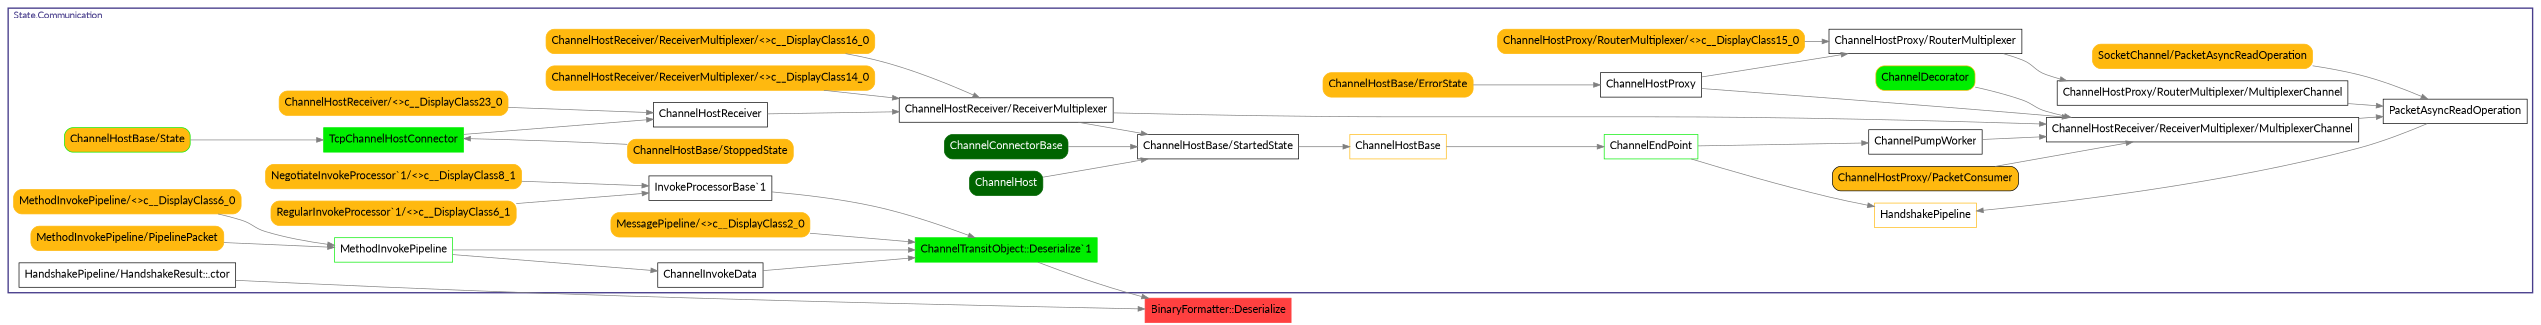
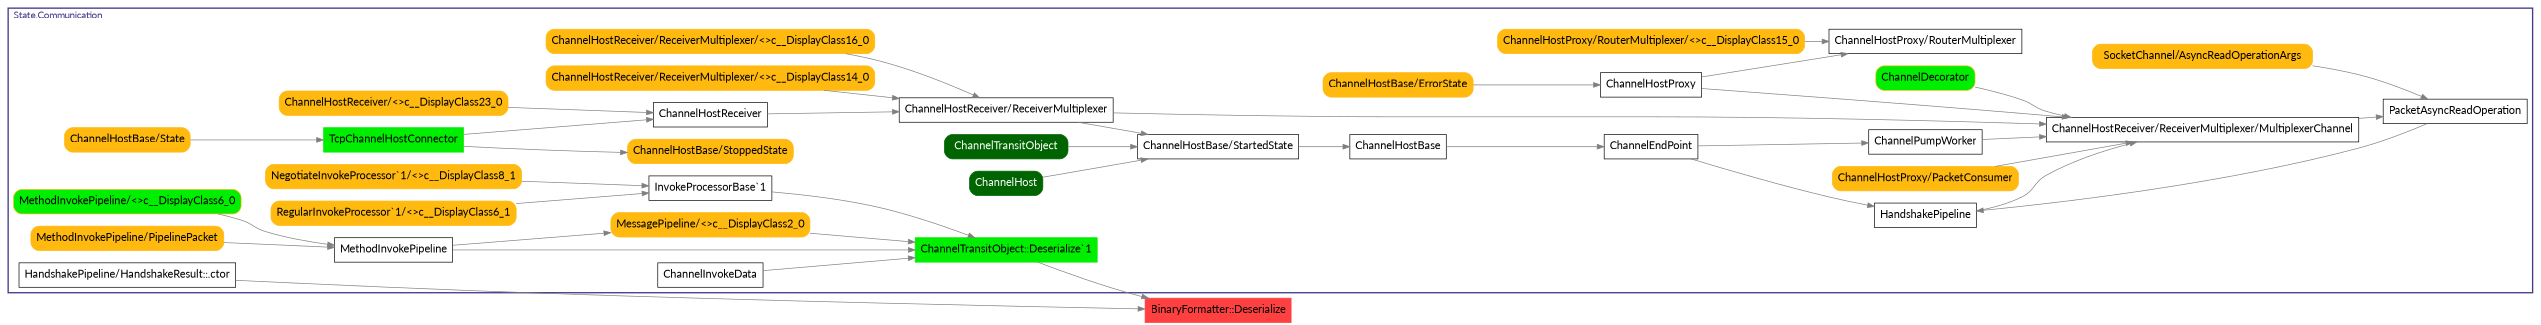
(2203, 56) -> (2203, 56)
(2203, 93) -> none
(127, 140) -> (127, 140)
(549, 141) -> (542, 150)
(1006, 147) -> (1006, 147)
(1398, 147) -> (1398, 147)
(1651, 147) -> (1651, 147)
none -> (2050, 173)
(1925, 179) -> (1925, 179)
(127, 202) -> (127, 202)
(1925, 215) -> (1925, 215)
(394, 250) -> (394, 250)
(552, 262) -> (528, 239)
